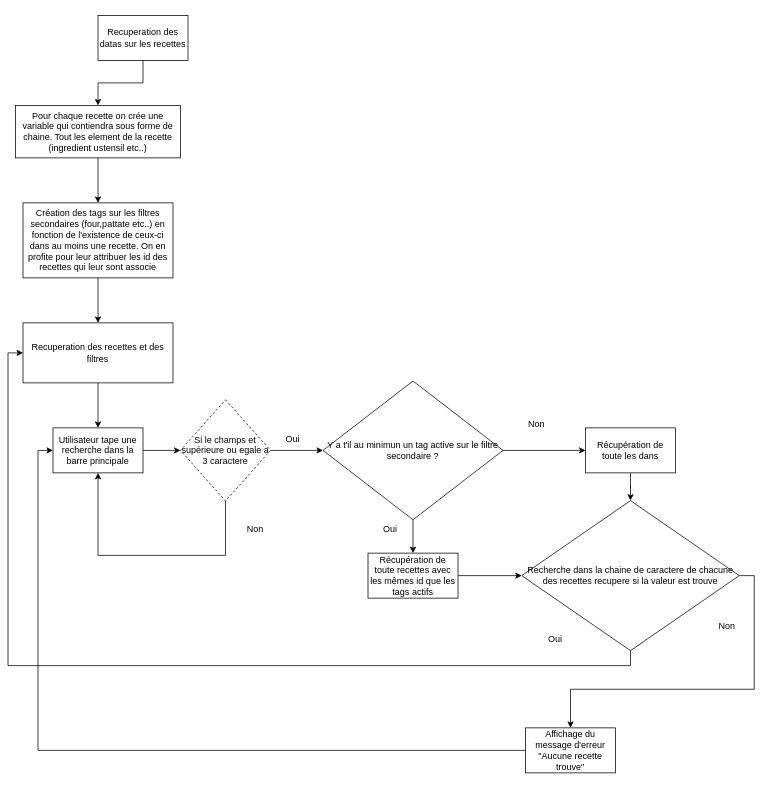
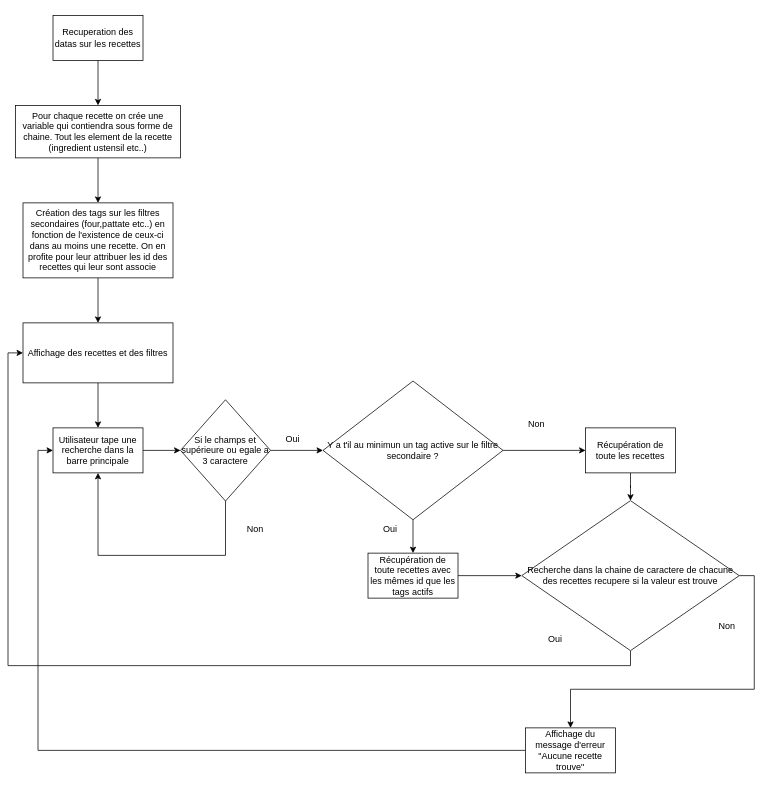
(143, 38) -> (98, 38)
(98, 353) -> (98, 353)
(225, 450) -> (225, 450)
(630, 450) -> (630, 450)
